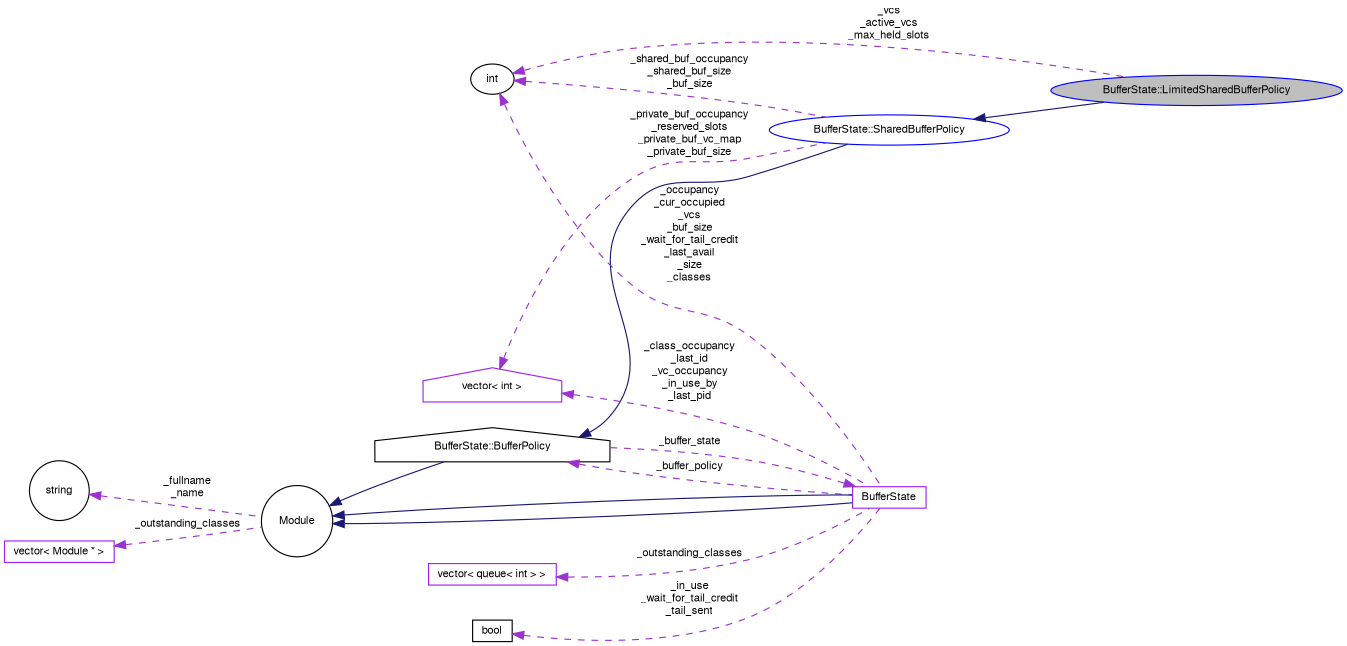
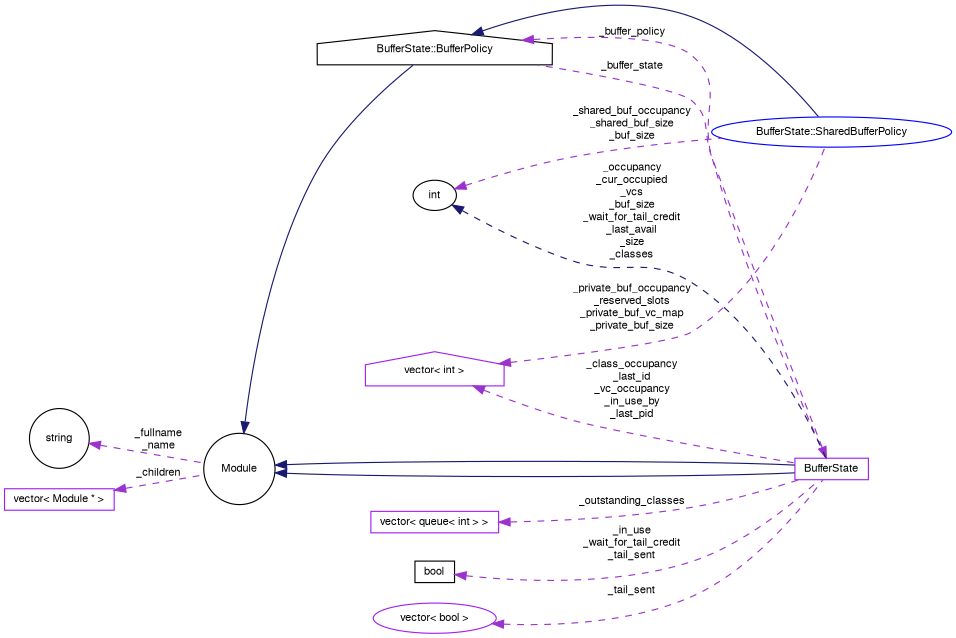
(1197, 90) -> none
(680, 309) -> (683, 278)
(188, 524) -> (159, 473)
none -> (435, 618)
